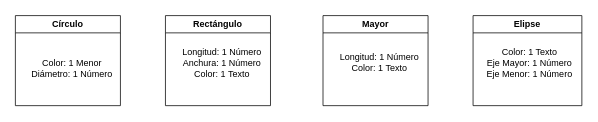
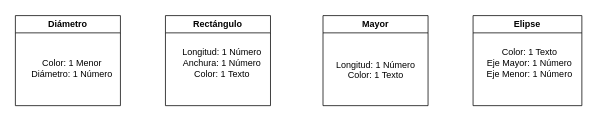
(68, 24) -> (68, 24)
(379, 68) -> (375, 75)
